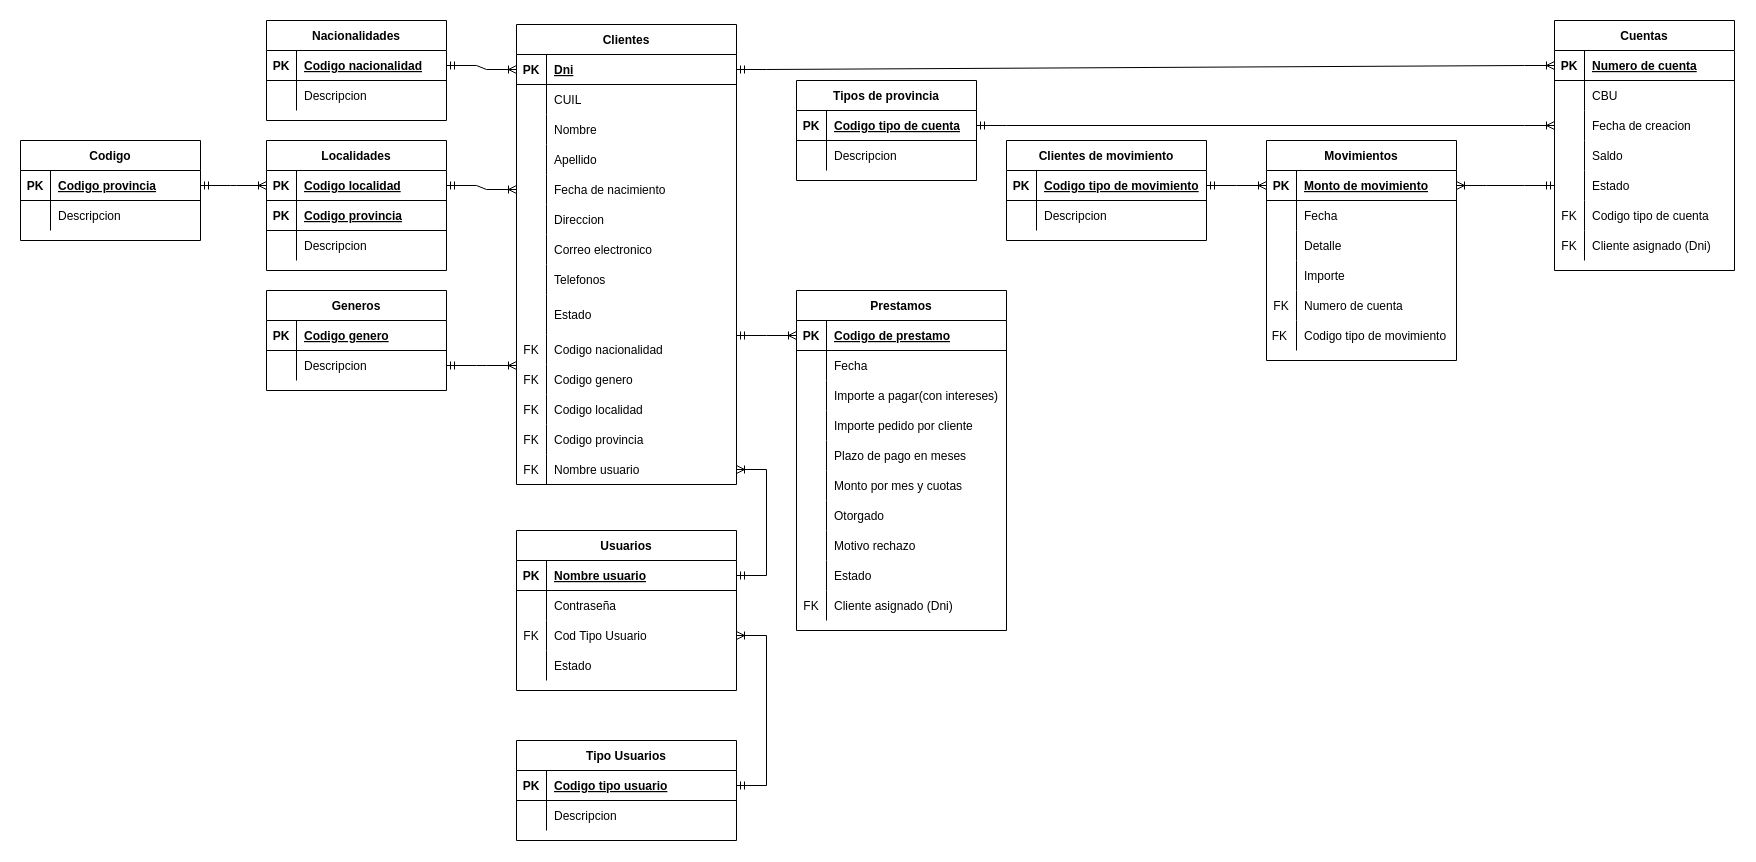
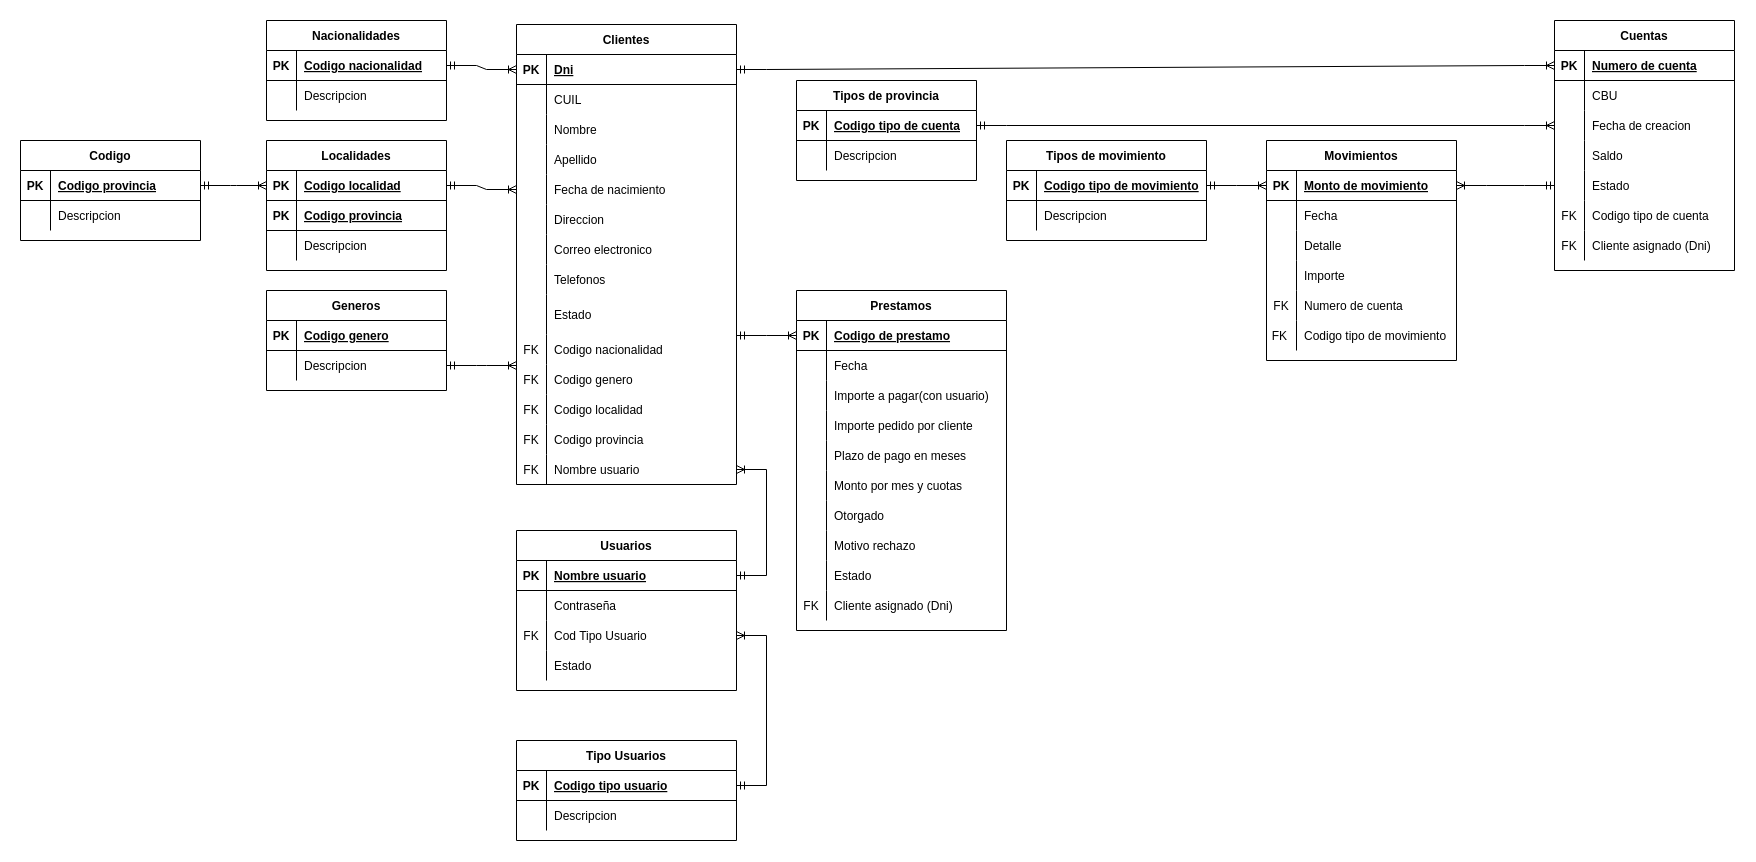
(1106, 156) -> (1106, 156)
(929, 396) -> (922, 396)
